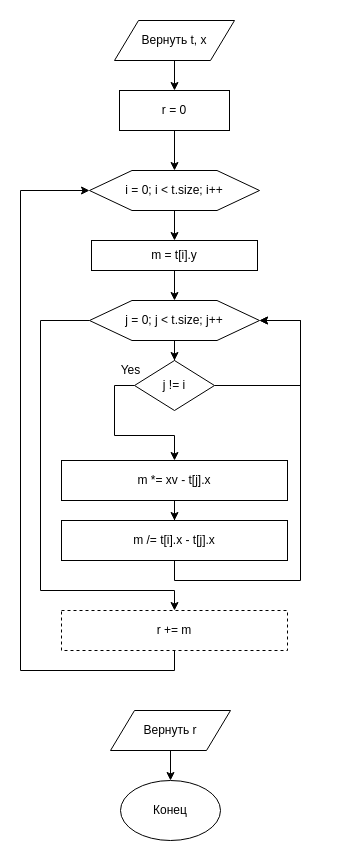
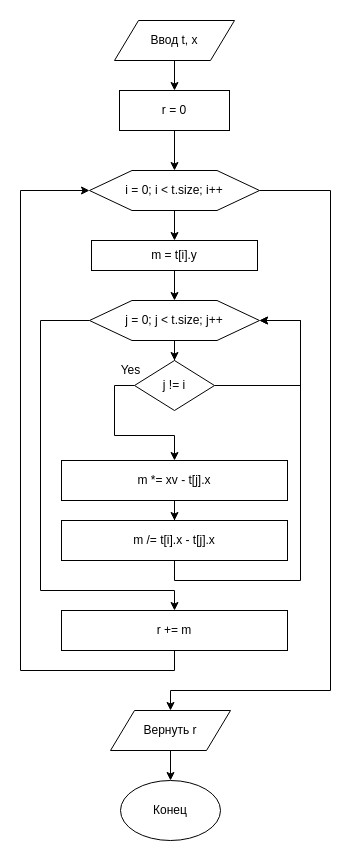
(175, 41) -> (175, 41)
none -> (331, 492)
(175, 631) -> (175, 631)
